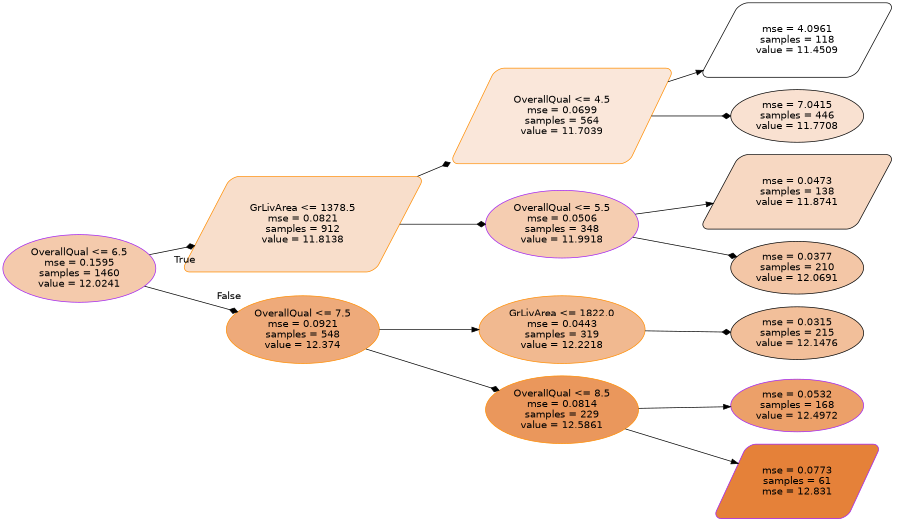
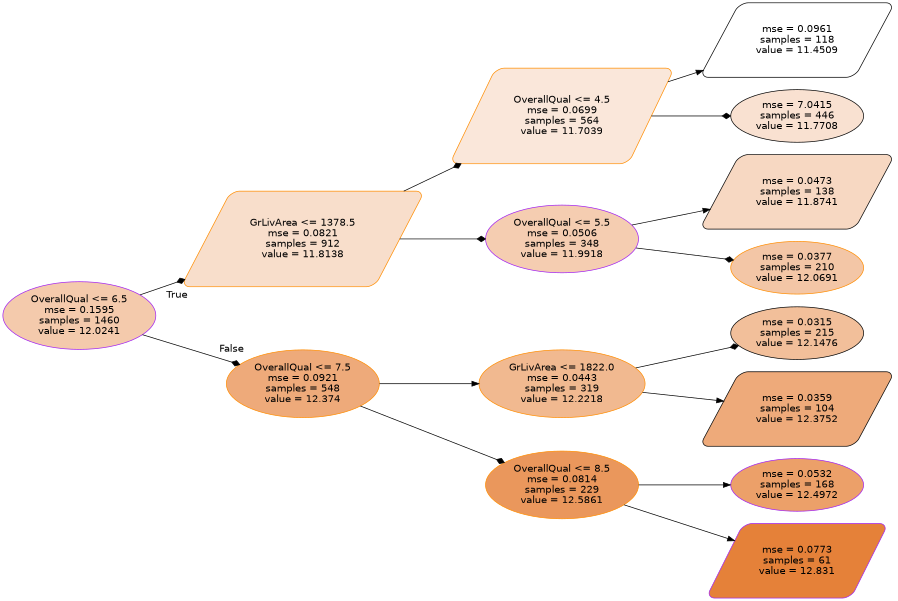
(797, 40) -> (797, 40)
(797, 268) -> (797, 268)
none -> (797, 409)
(797, 481) -> (797, 561)
